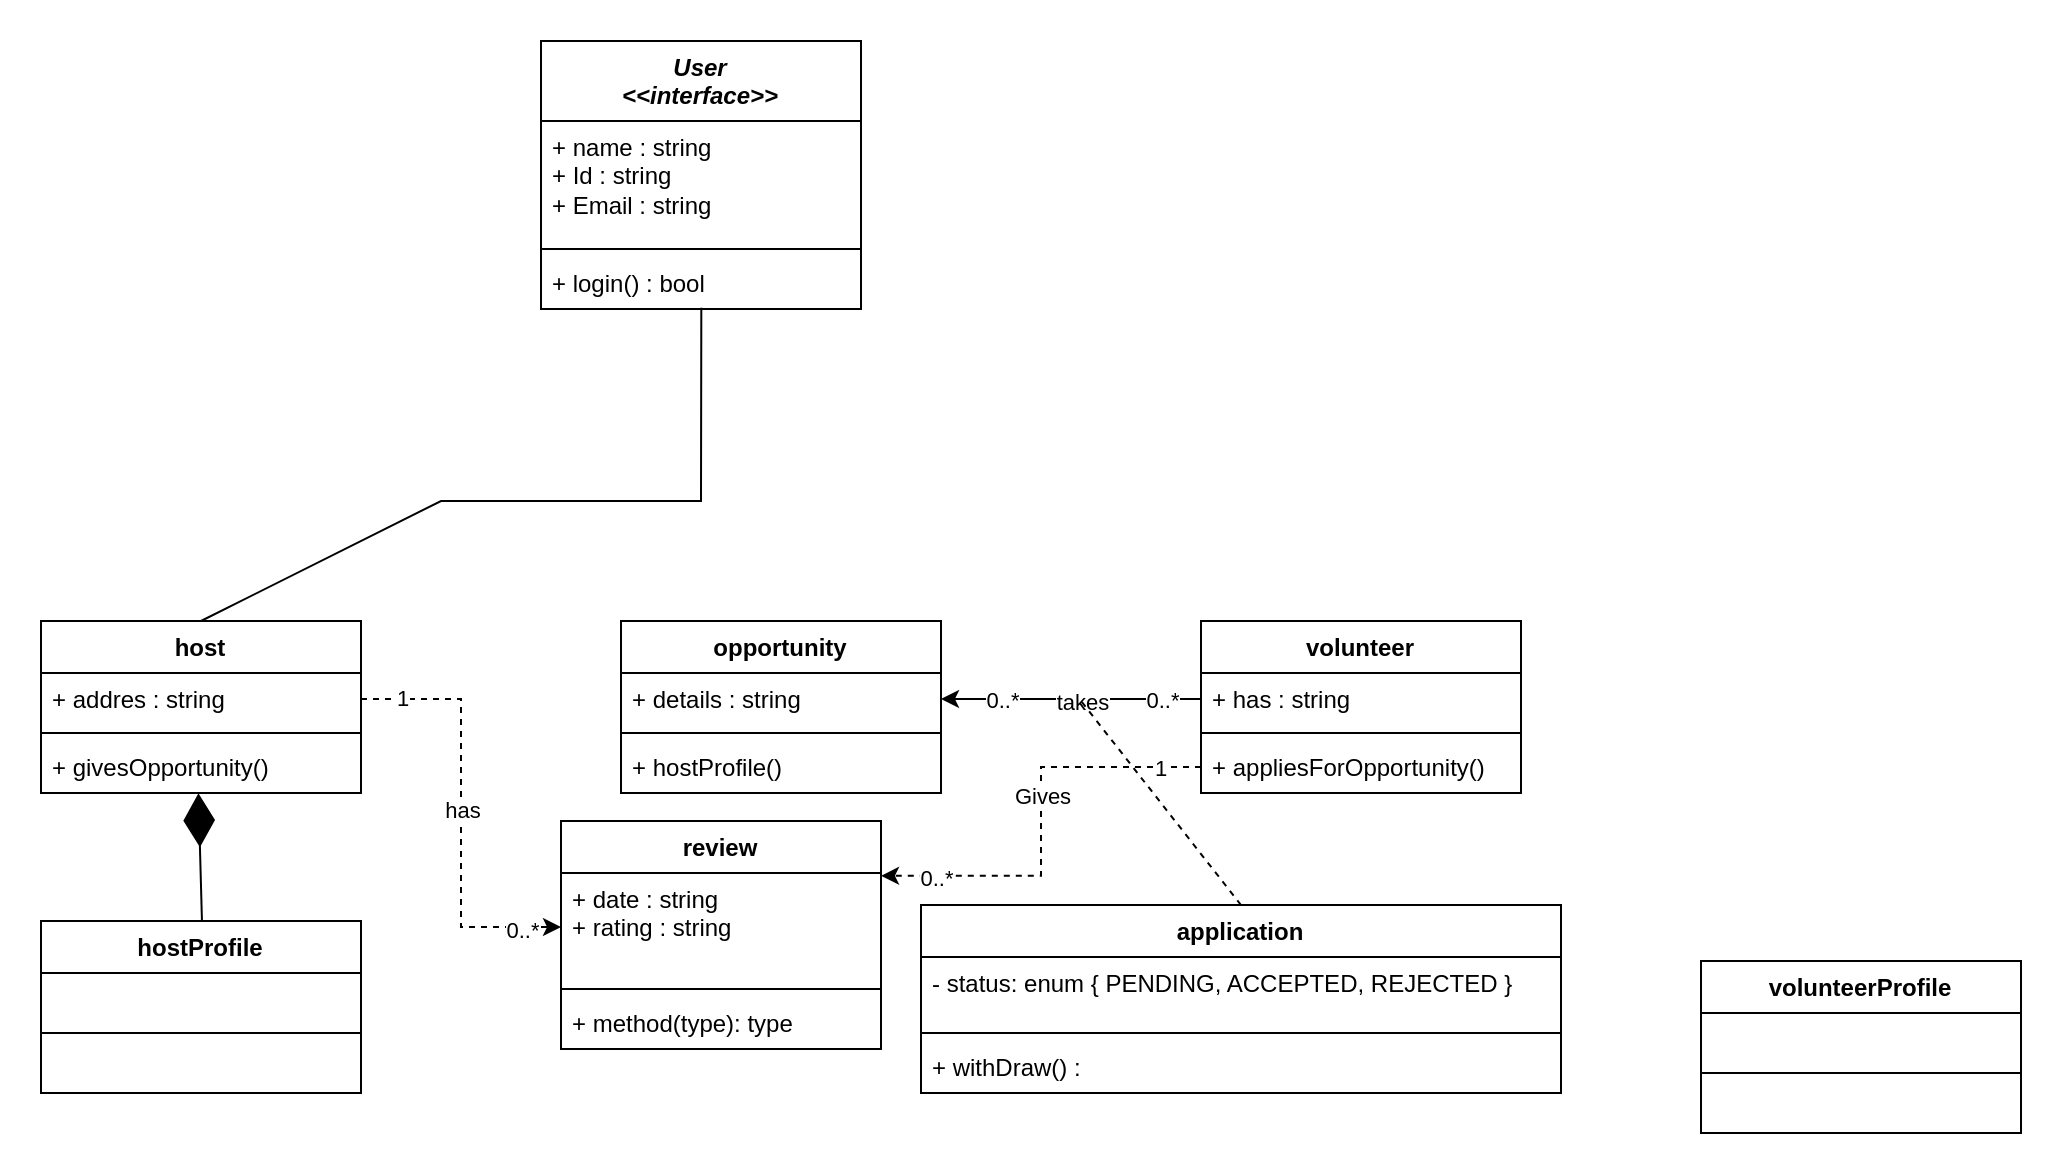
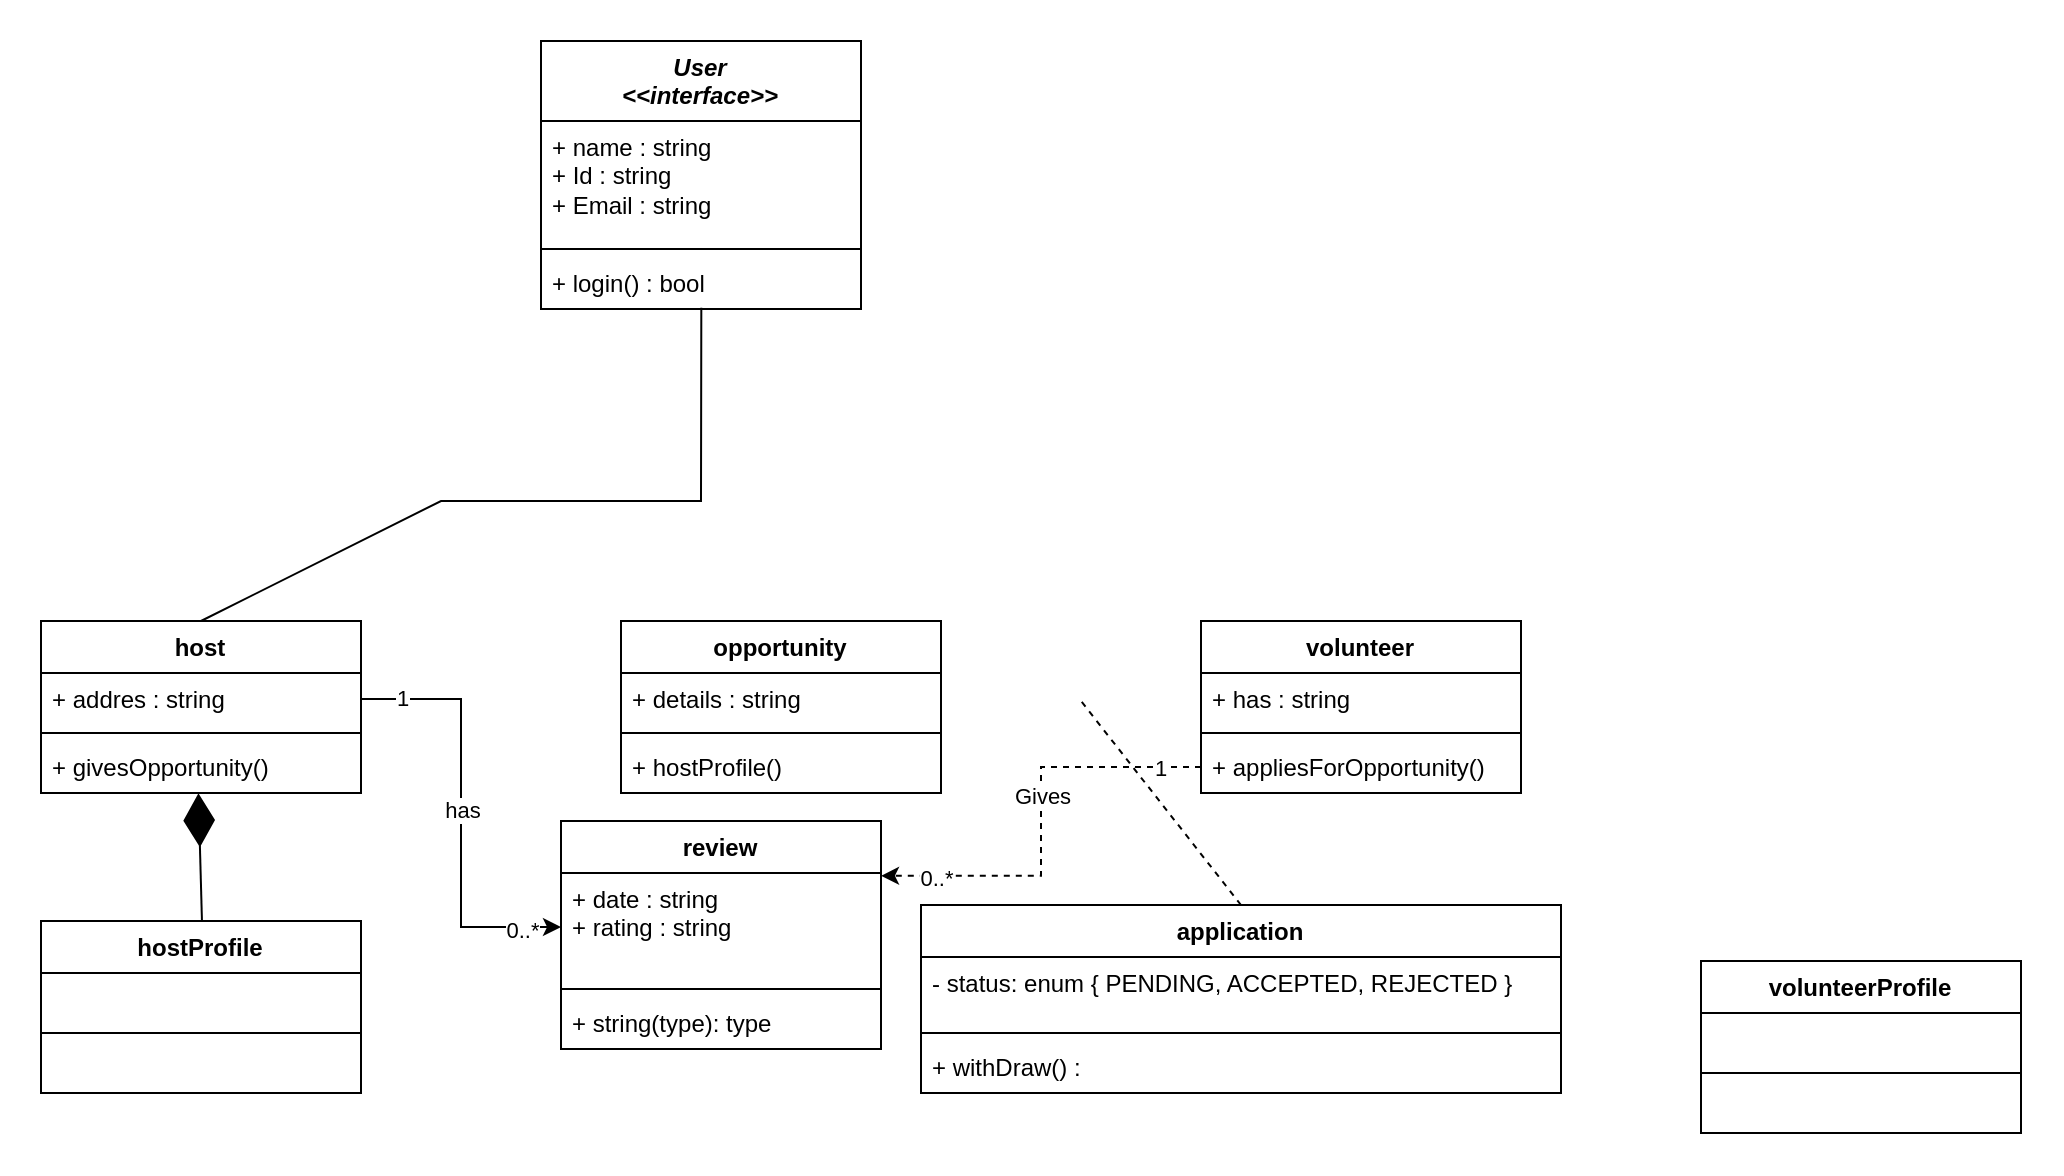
(1085, 699) -> none
(461, 897) -> (461, 897)
(698, 1025) -> (695, 1025)
